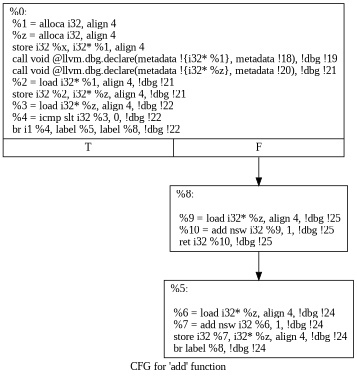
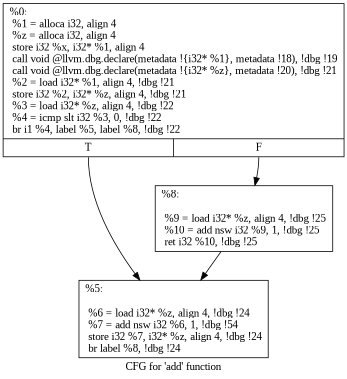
none -> (103, 219)
(247, 325) -> (162, 325)
